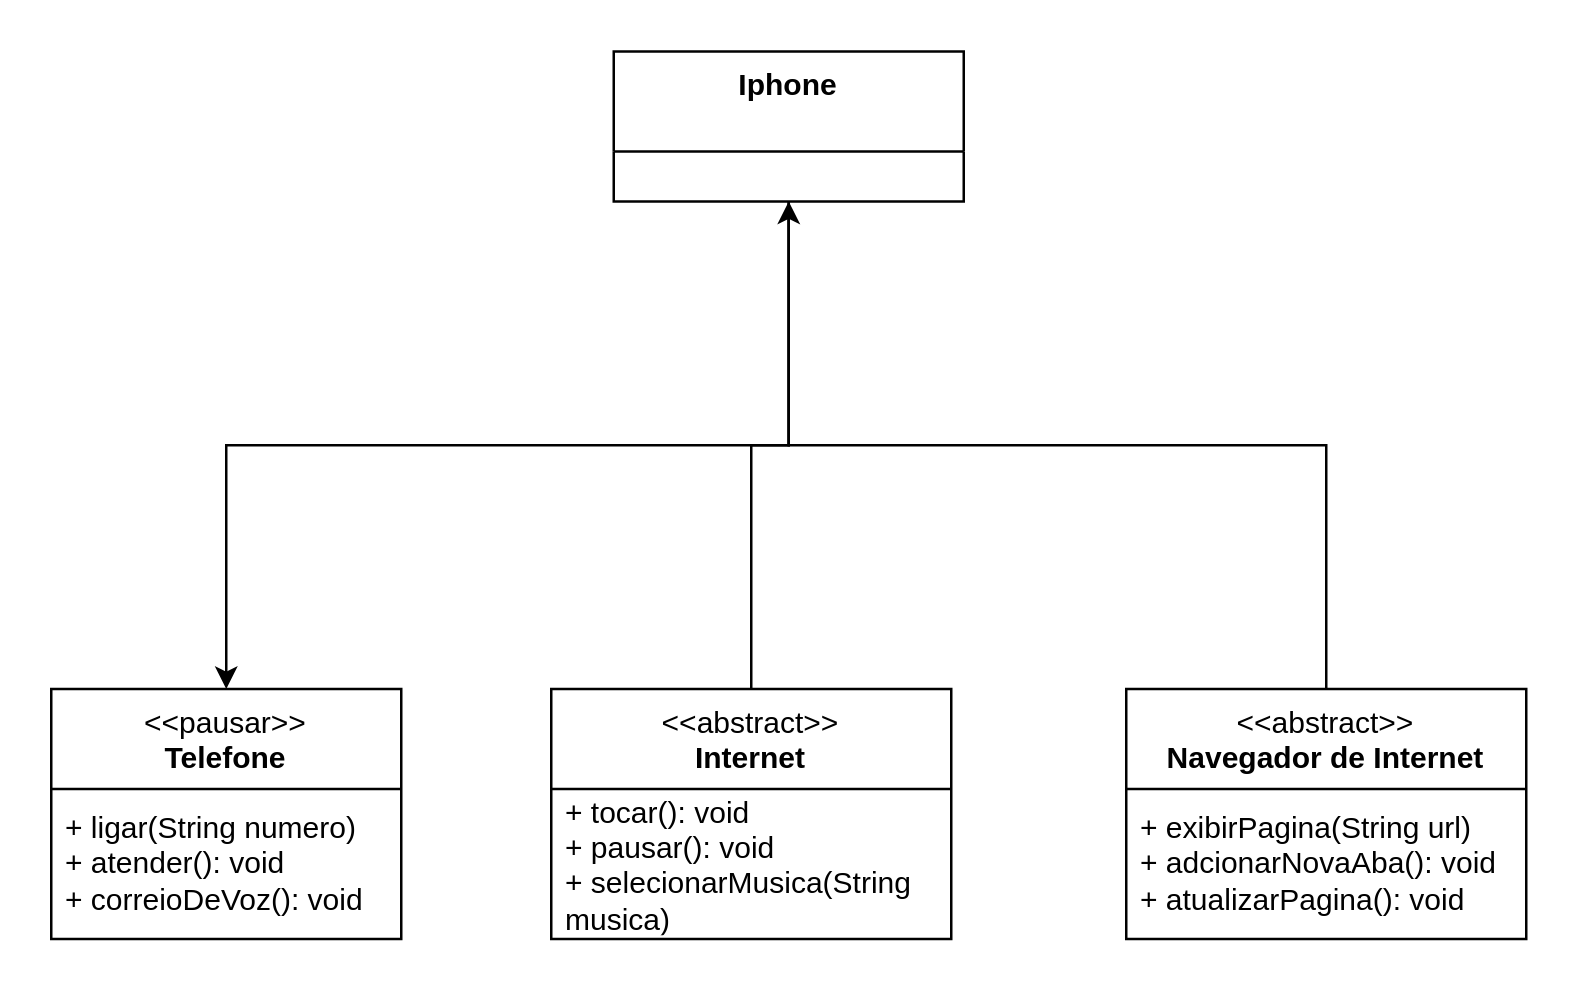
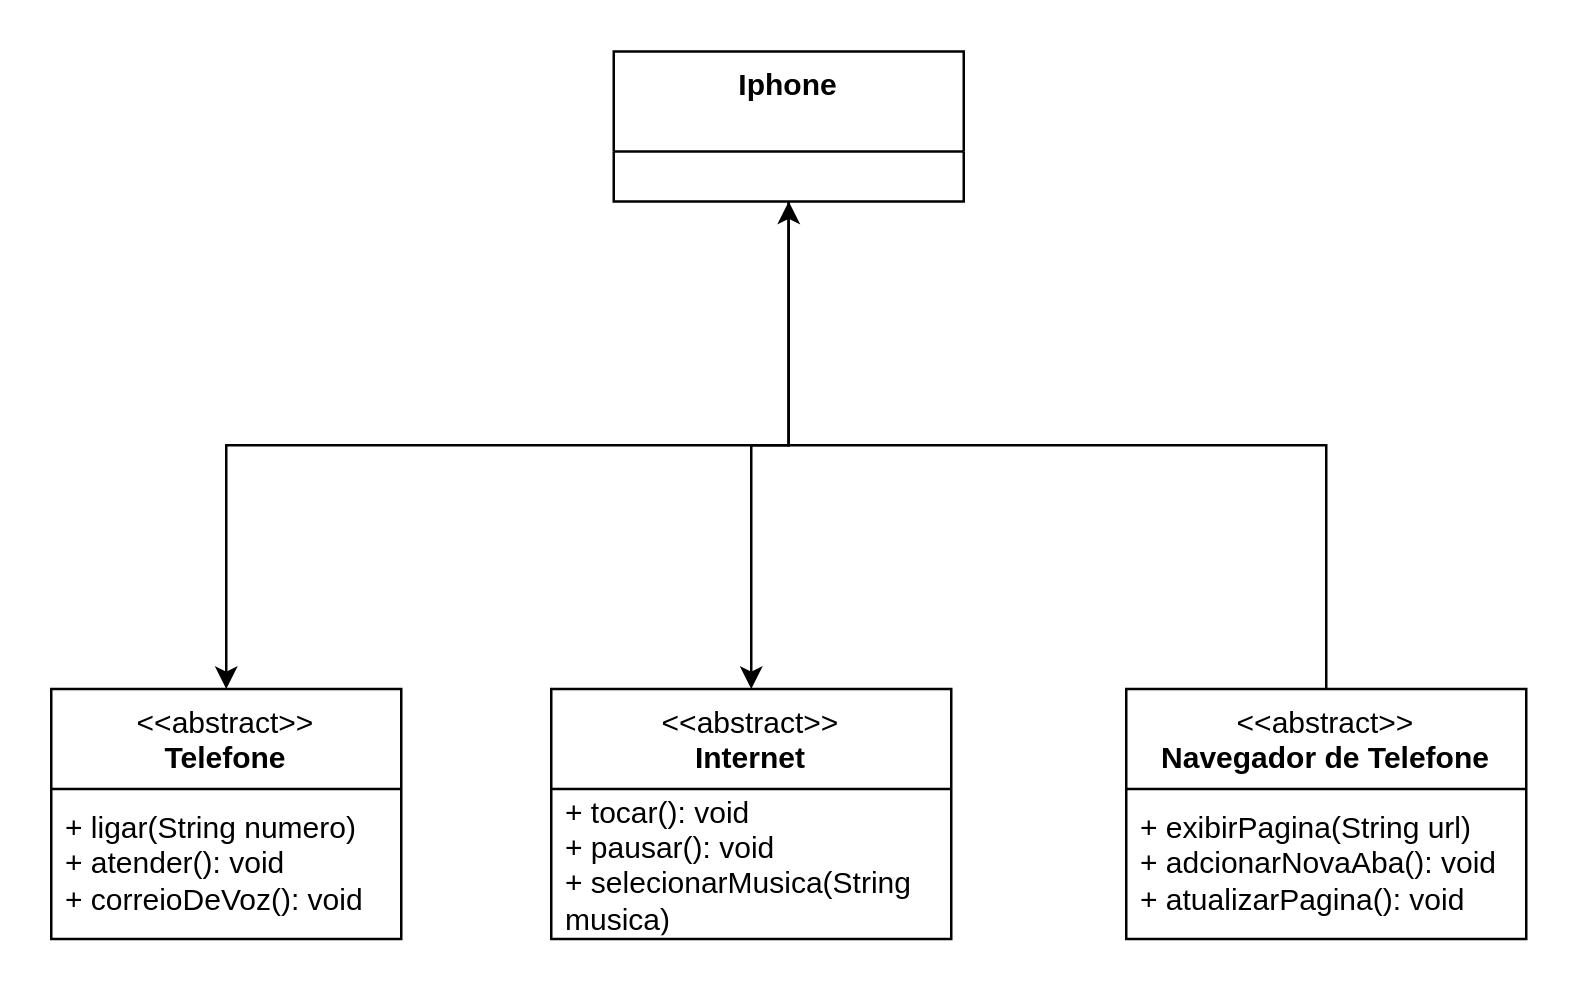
(751, 678) -> (751, 671)
(226, 742) -> (226, 742)
(1326, 742) -> (1326, 742)
